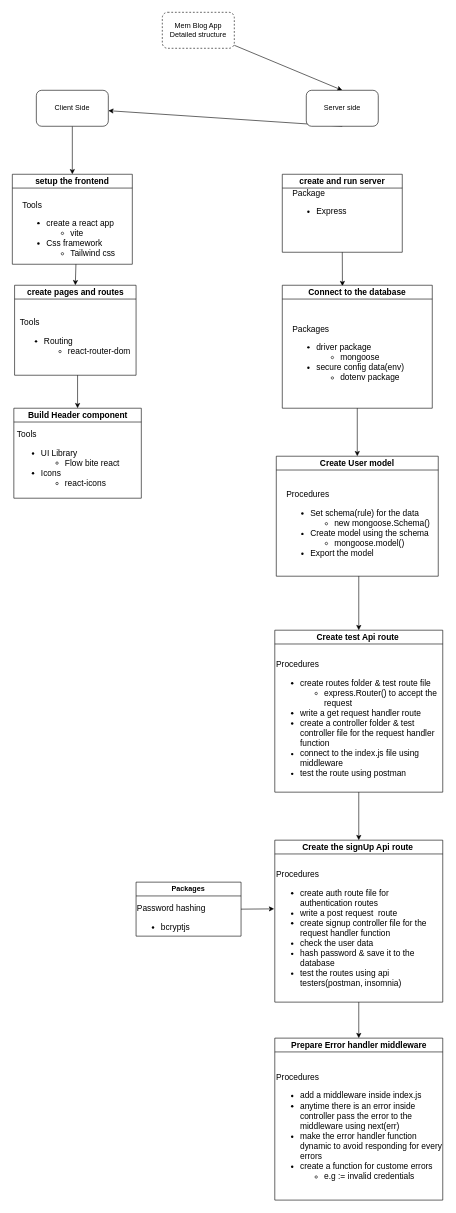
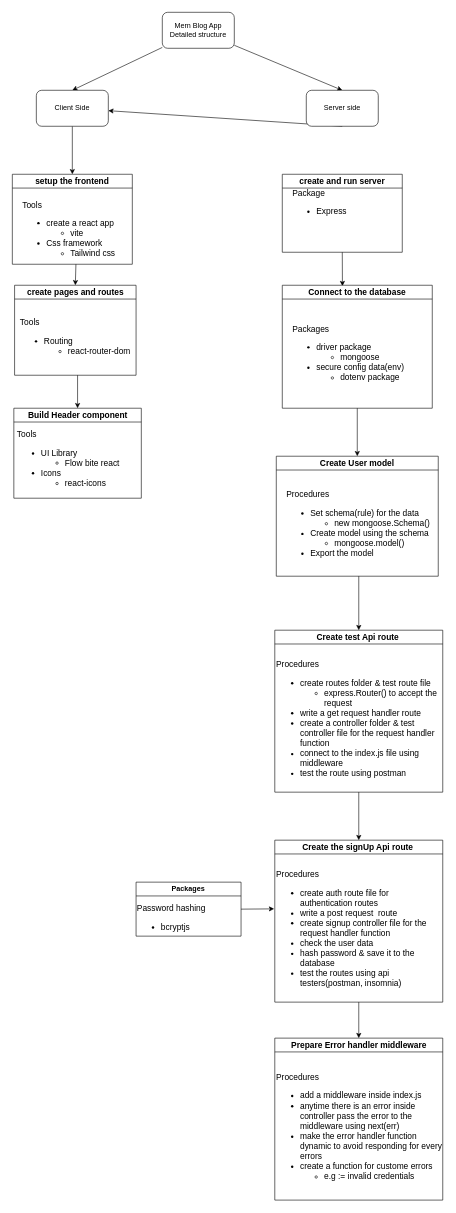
(198, 30) -> (198, 30)
none -> (119, 68)
